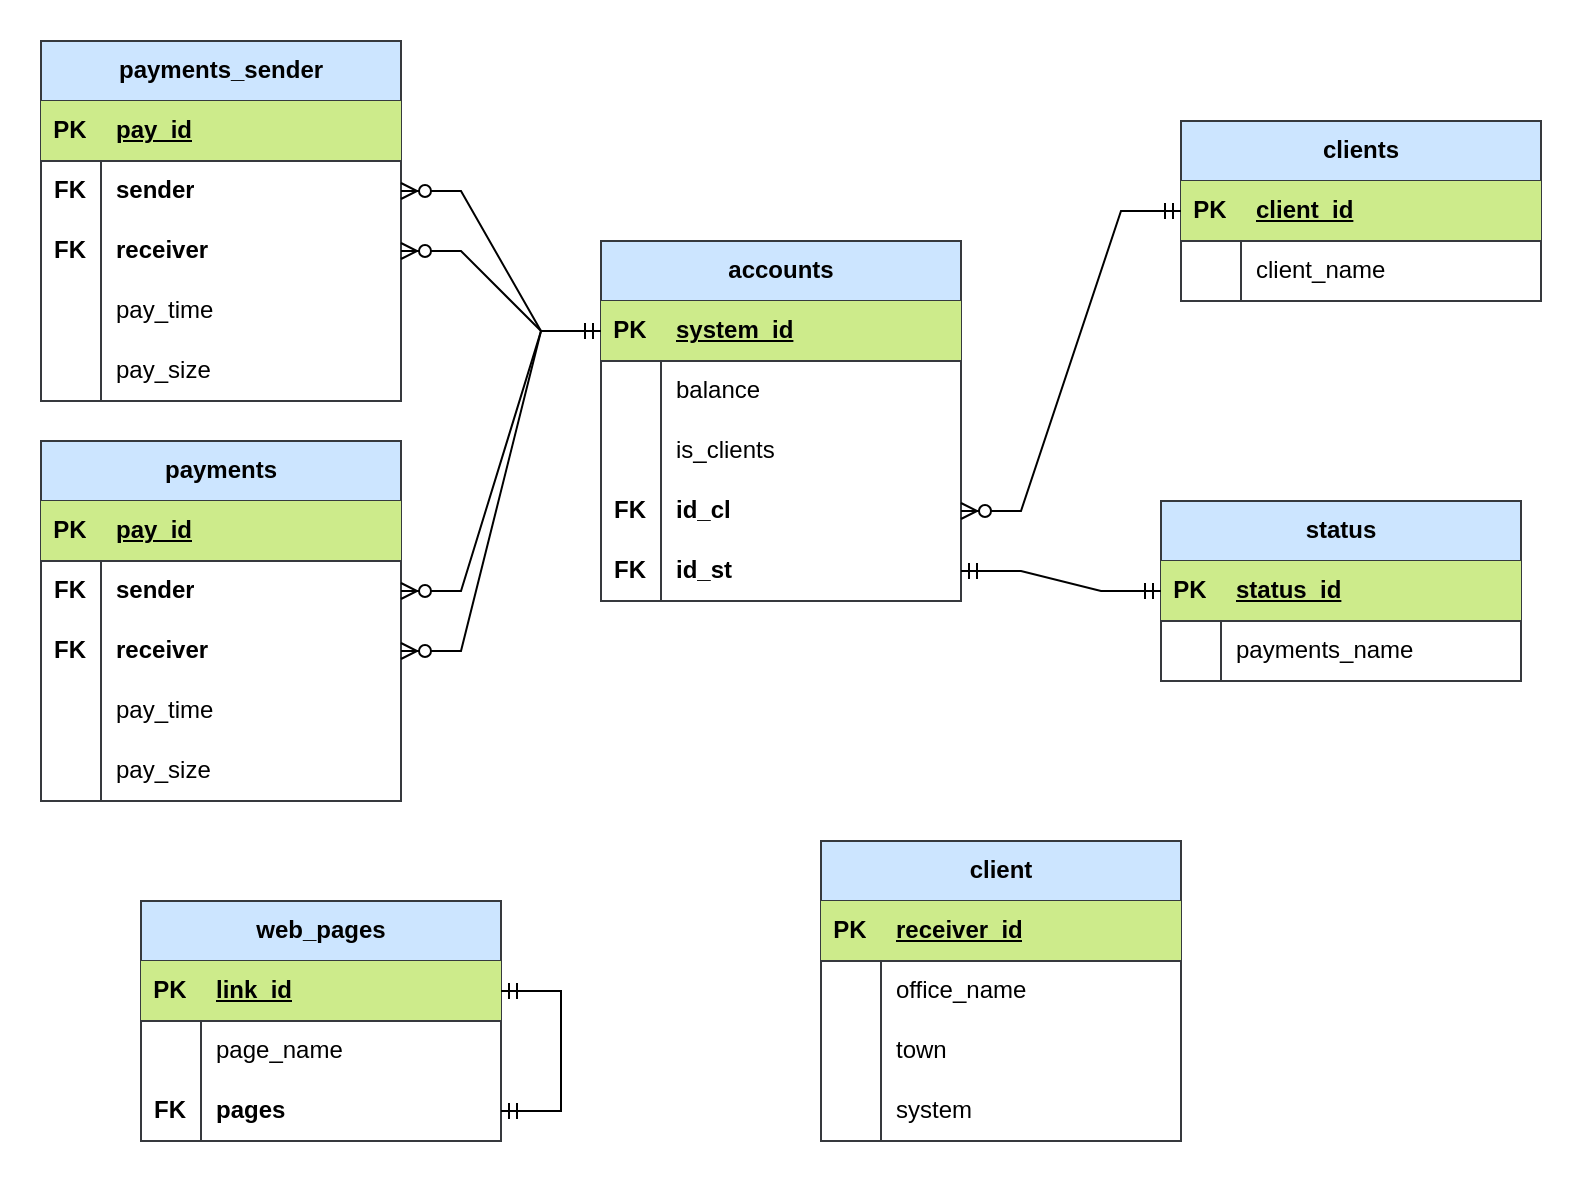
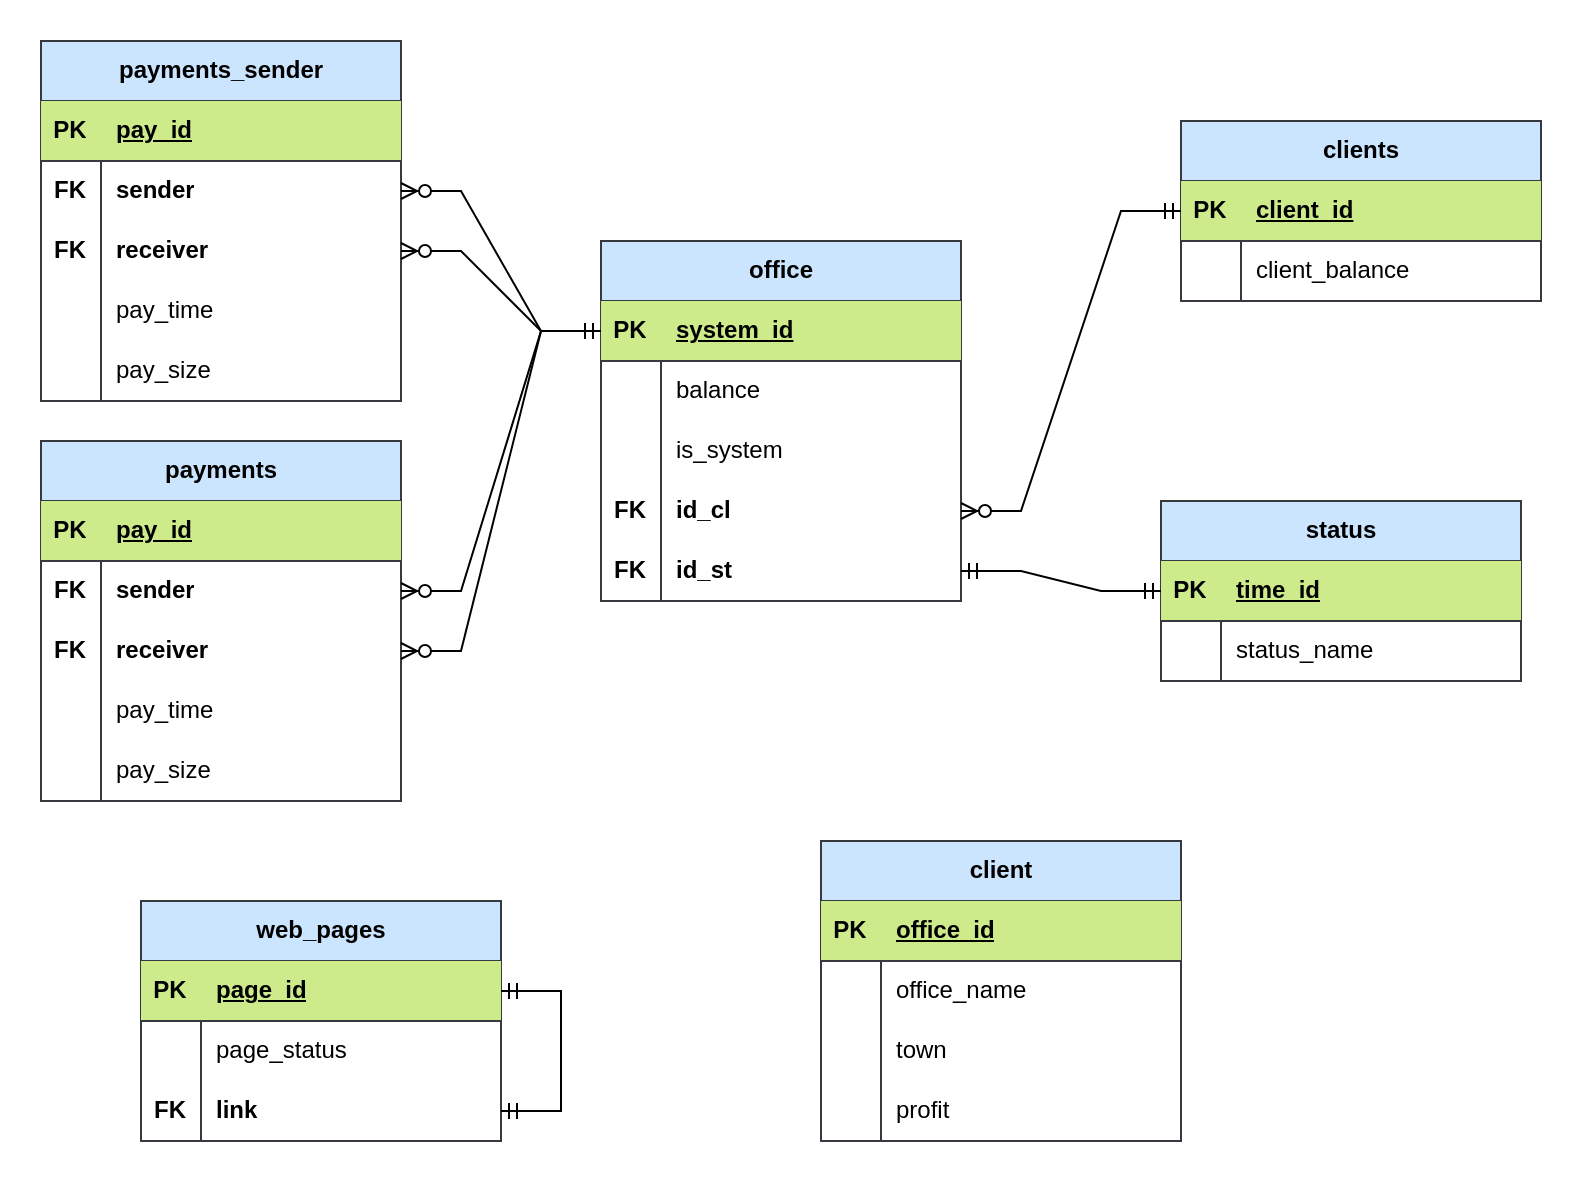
(782, 271) -> (782, 271)
(1325, 271) -> (1342, 271)
(735, 451) -> (734, 451)
(1294, 591) -> (1278, 591)
(1324, 651) -> (1311, 651)
(965, 931) -> (951, 931)
(255, 991) -> (261, 991)
(277, 1051) -> (291, 1051)
(251, 1111) -> (238, 1111)
(937, 1111) -> (934, 1111)
